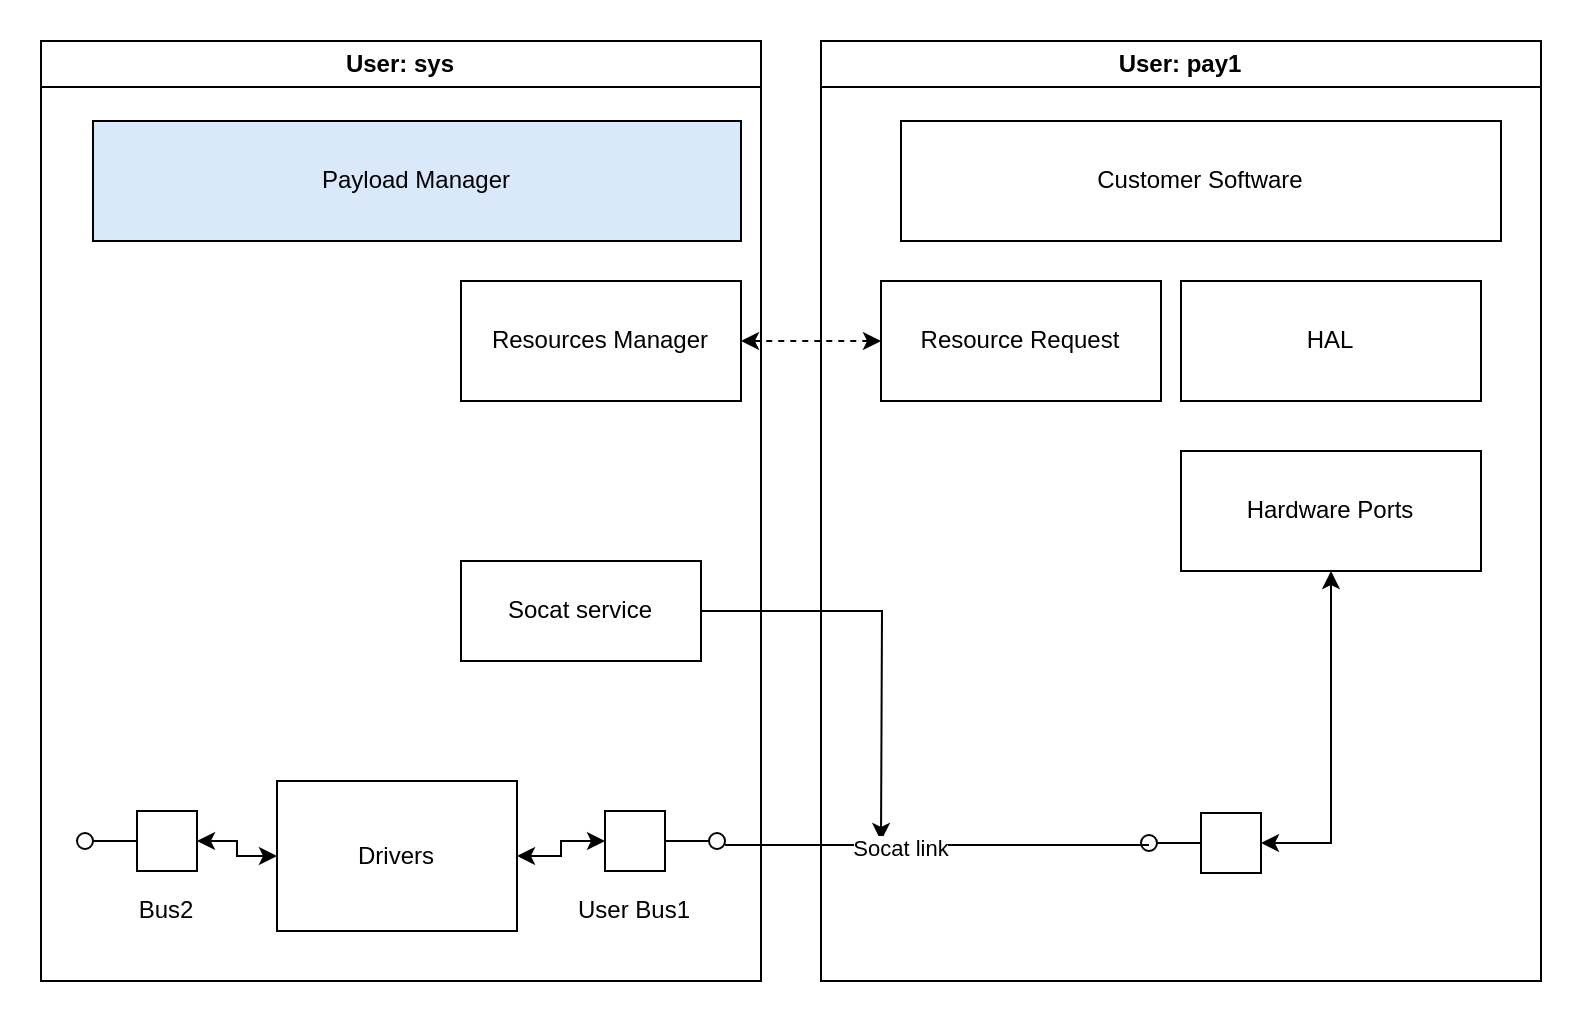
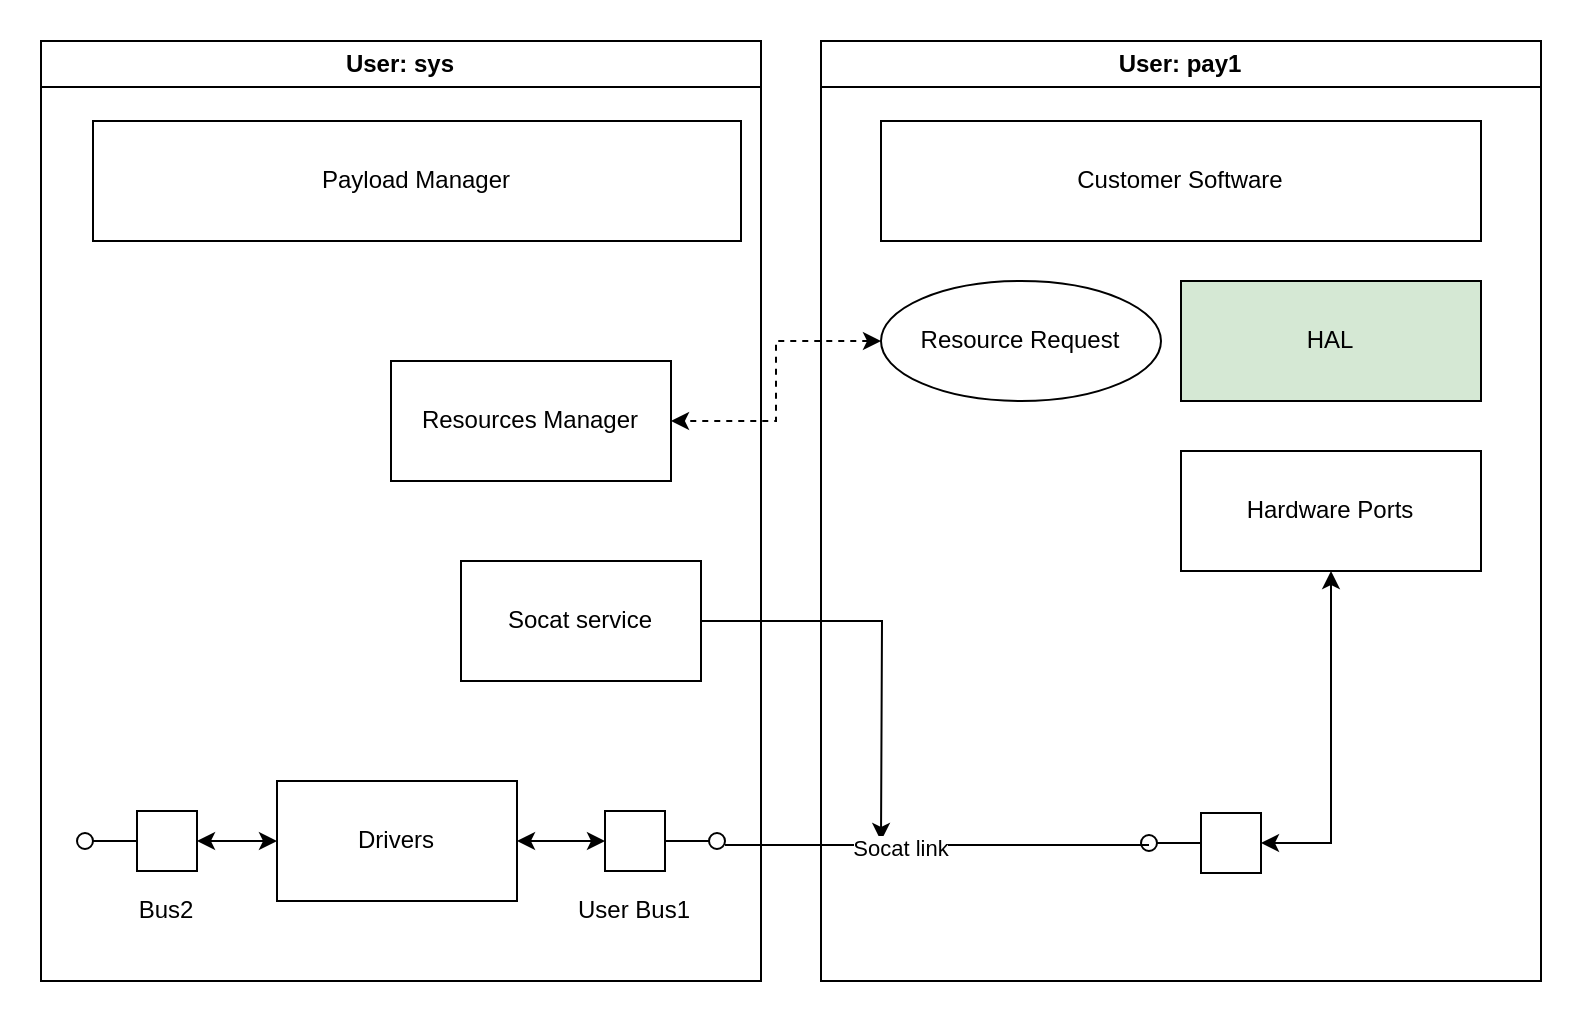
(417, 181) -> (417, 181)
(1201, 181) -> (1181, 181)
(601, 341) -> (531, 421)
(1021, 341) -> (1021, 341)
(1331, 341) -> (1331, 341)
(581, 611) -> (581, 621)
(397, 856) -> (397, 841)
